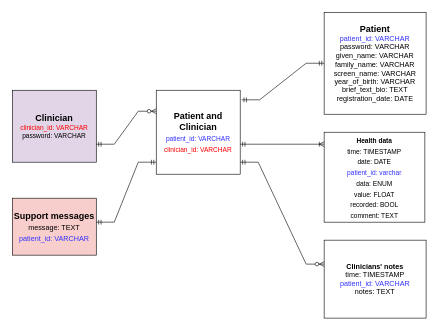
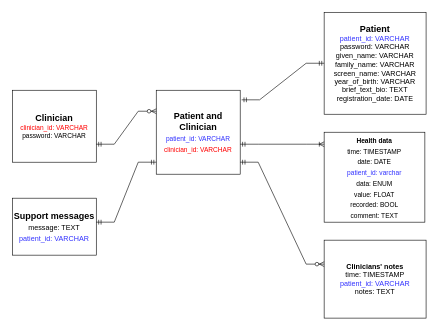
(54, 126) -> (54, 126)
(54, 227) -> (54, 227)
